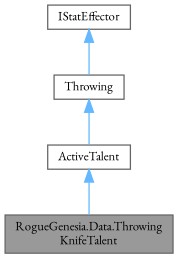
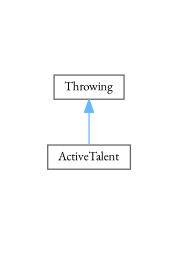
(89, 17) -> none
(89, 234) -> none
